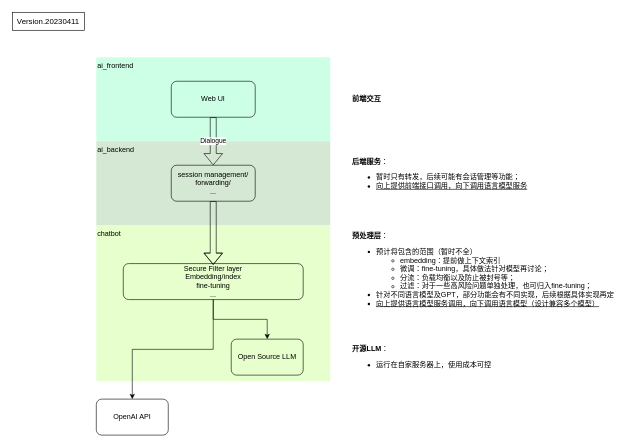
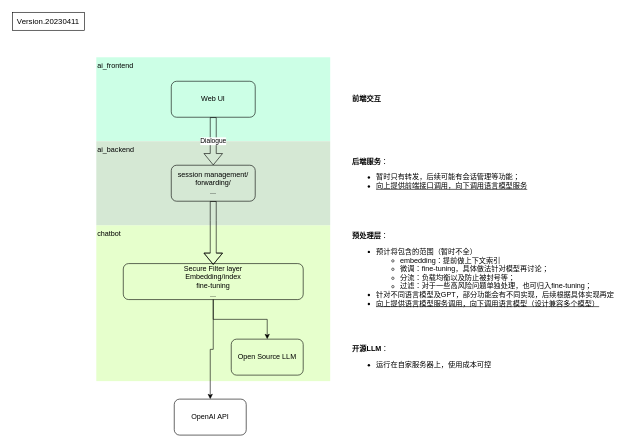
(132, 417) -> (210, 417)
